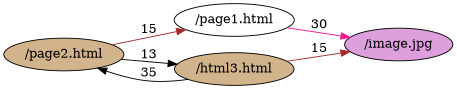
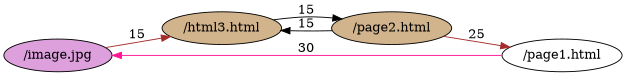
(149, 30) -> (477, 35)
(149, 55) -> (306, 24)
(314, 57) -> (134, 43)
(149, 73) -> (306, 10)
